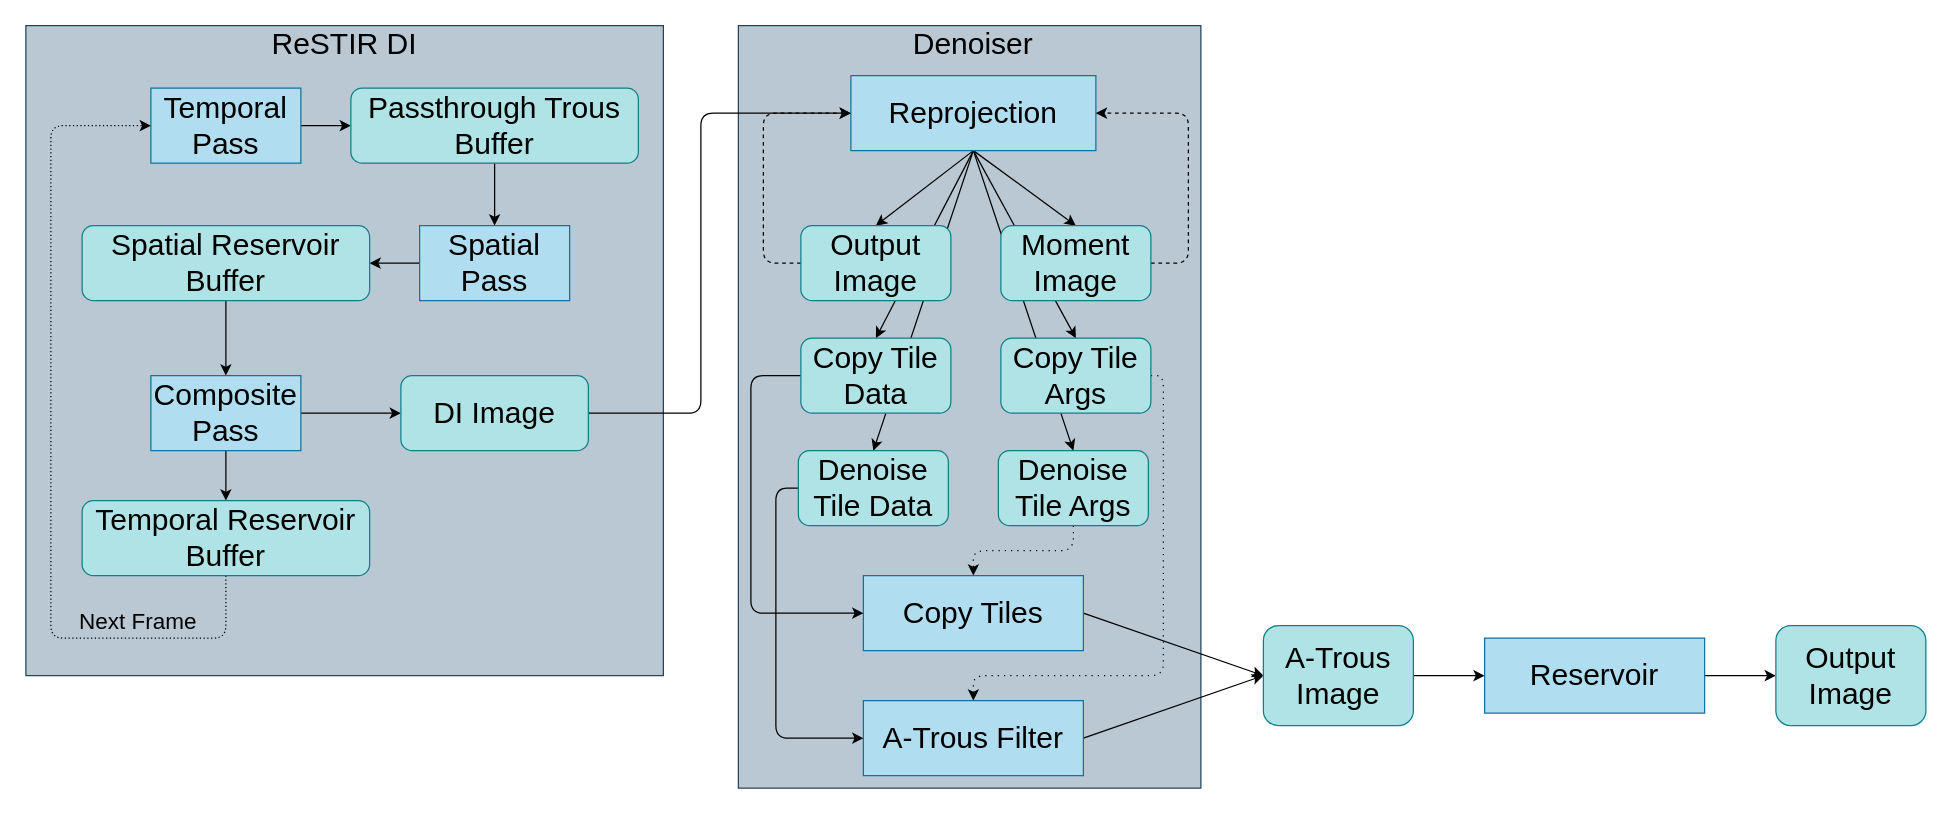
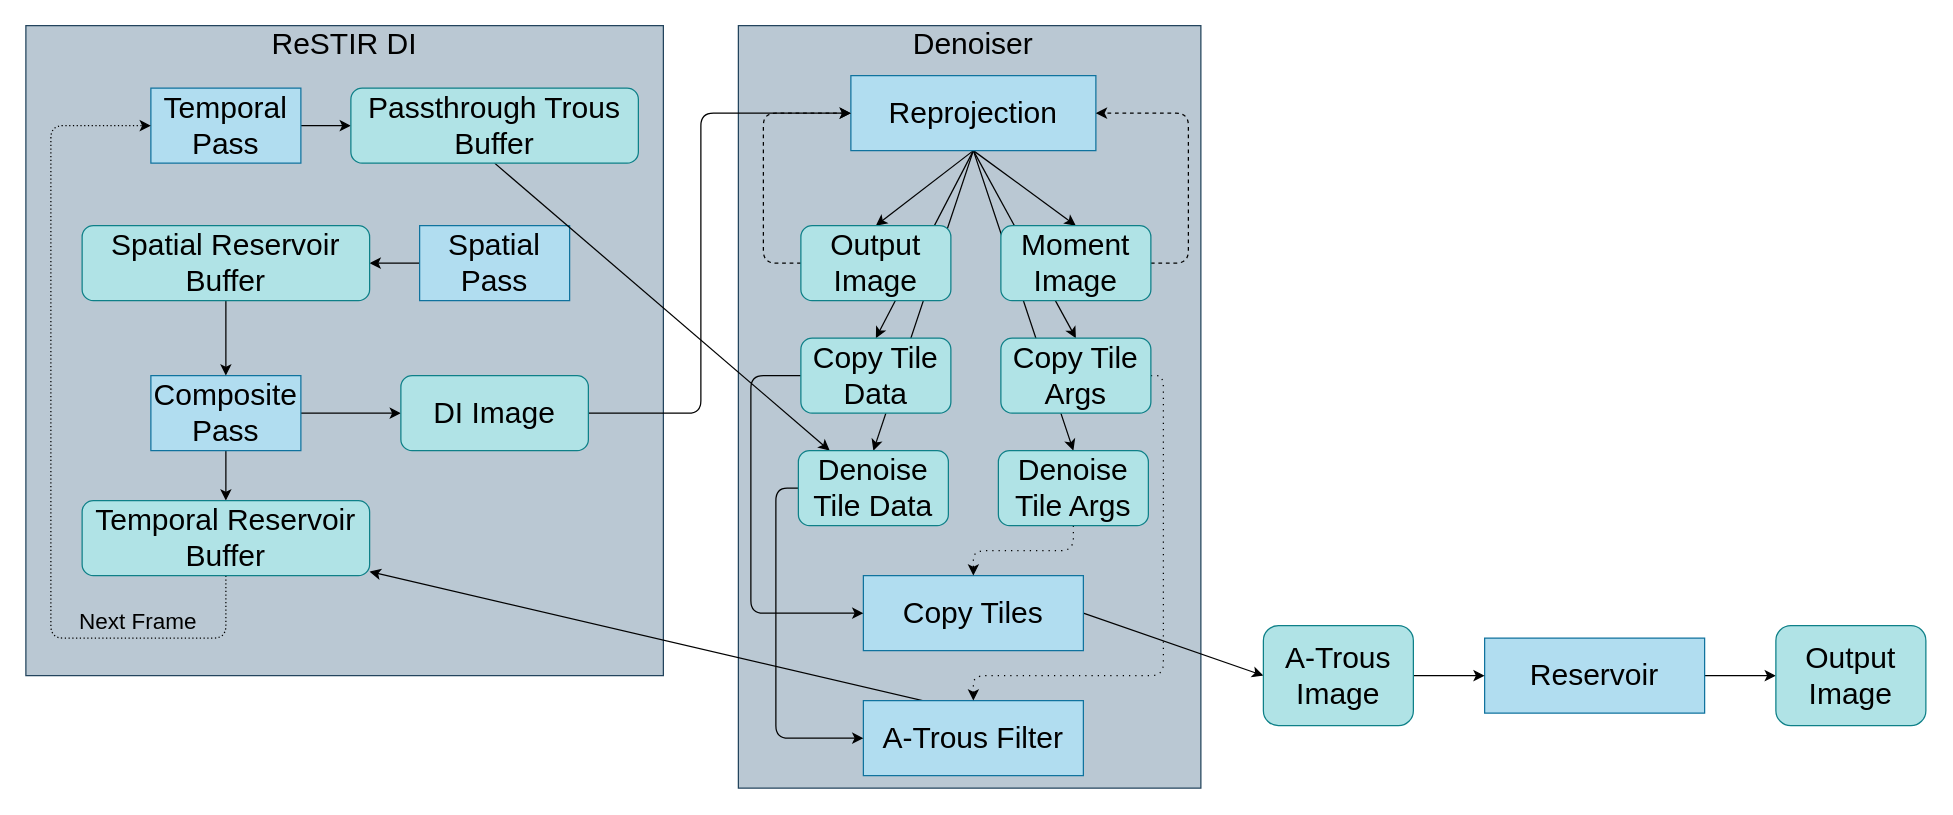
(494, 190) -> (659, 304)
(1169, 708) -> (649, 637)
